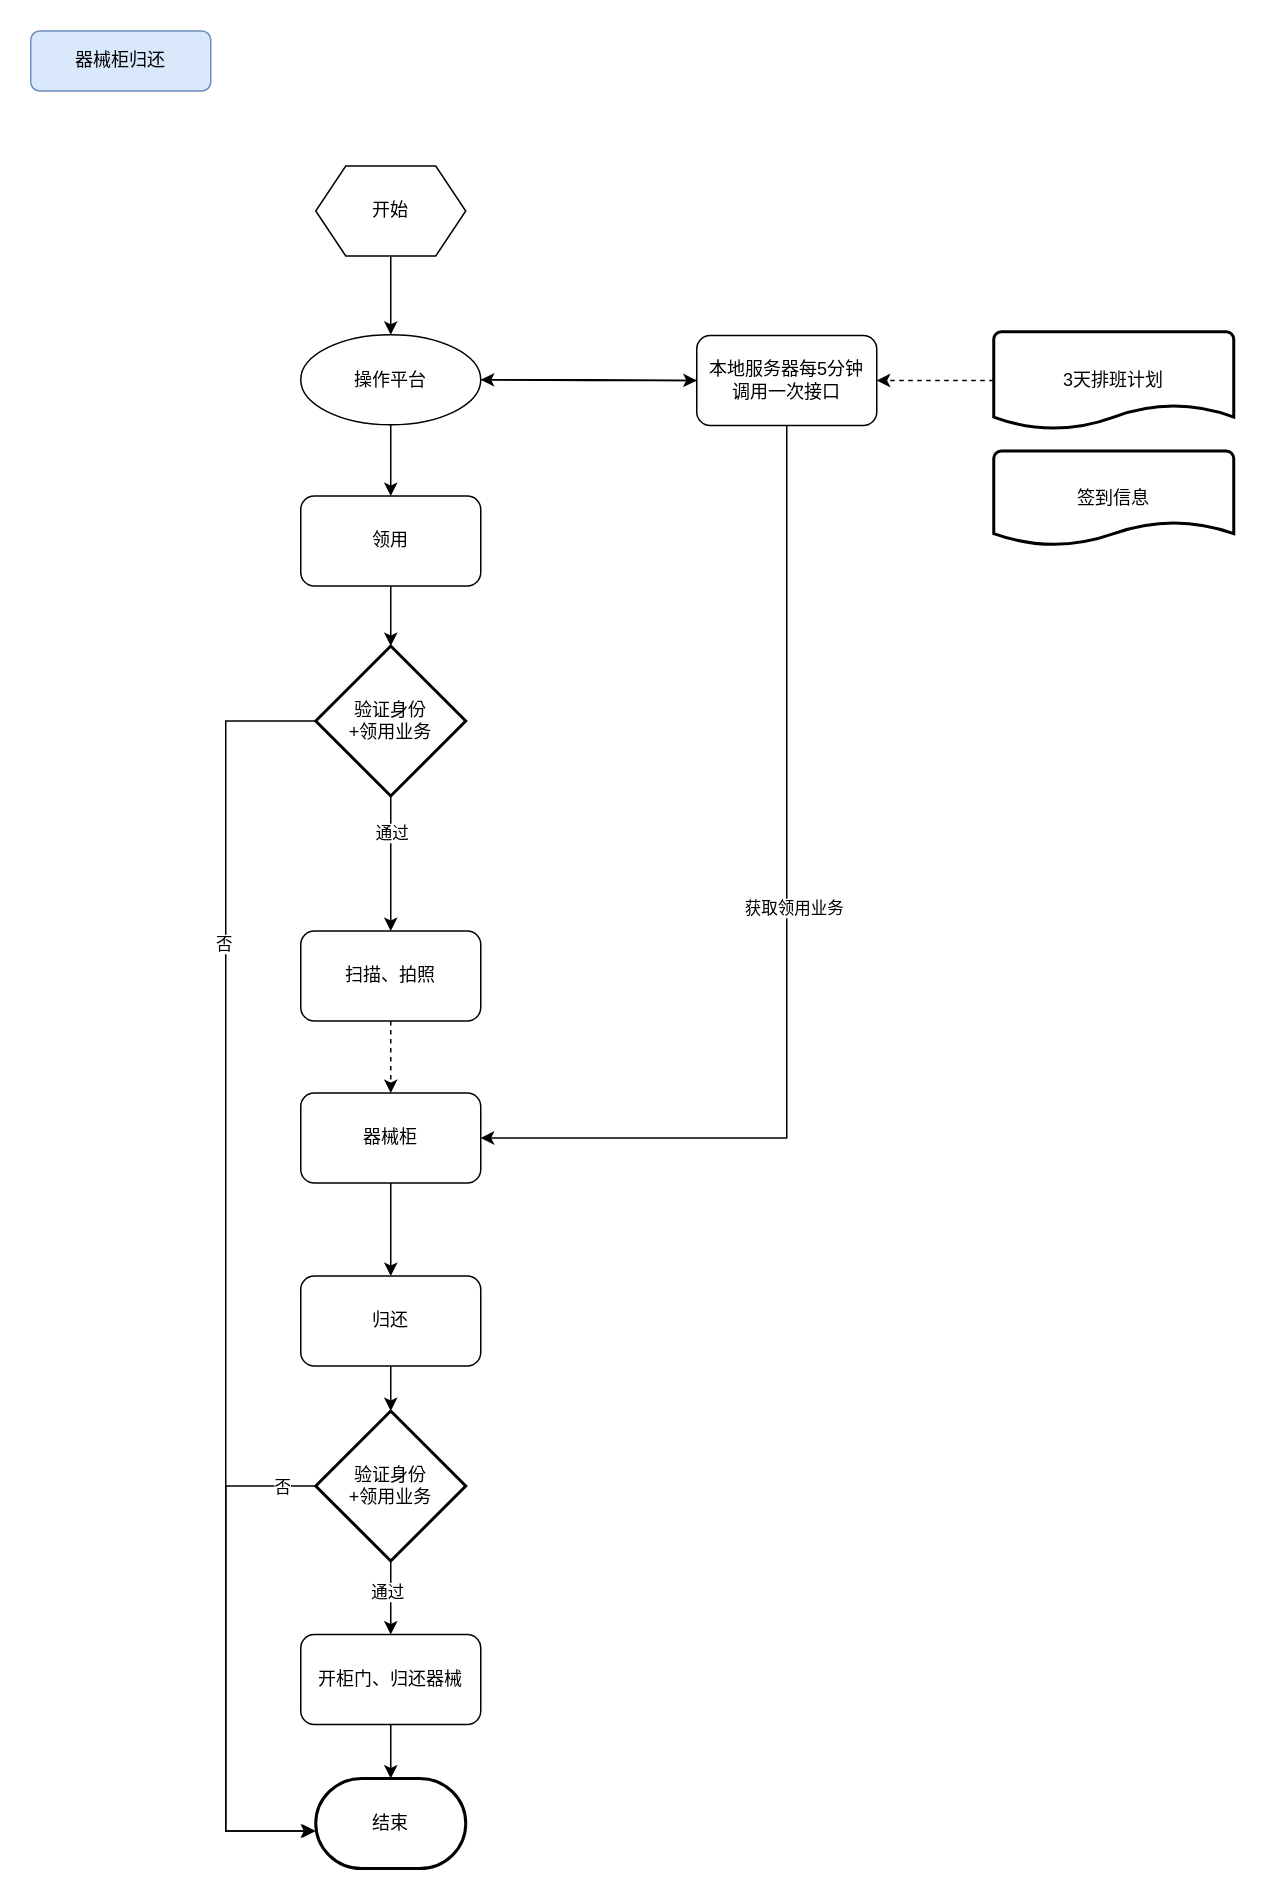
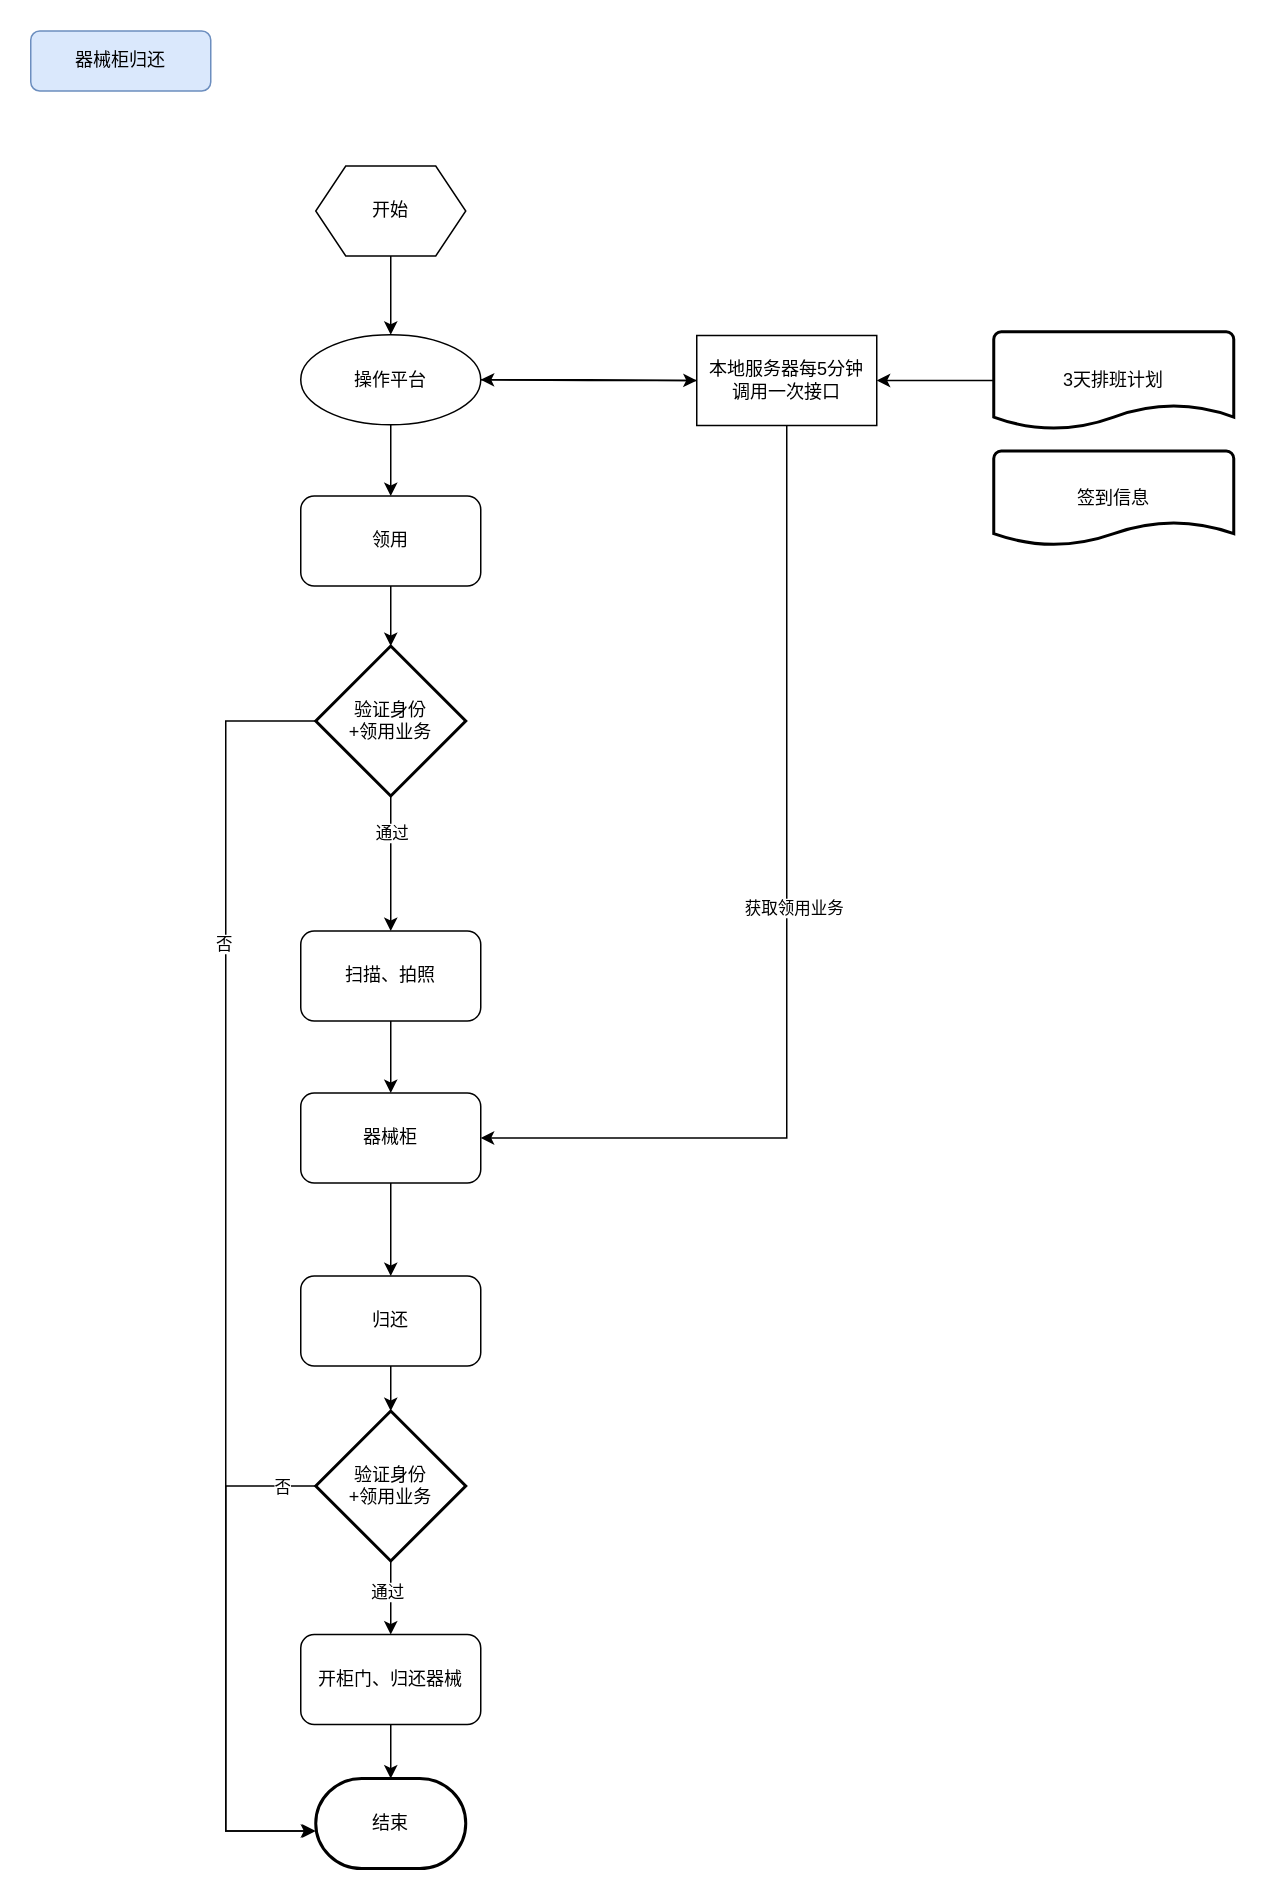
(787, 380) -> (787, 380)
(939, 380) -> (939, 380)
(391, 1053) -> (391, 1053)
